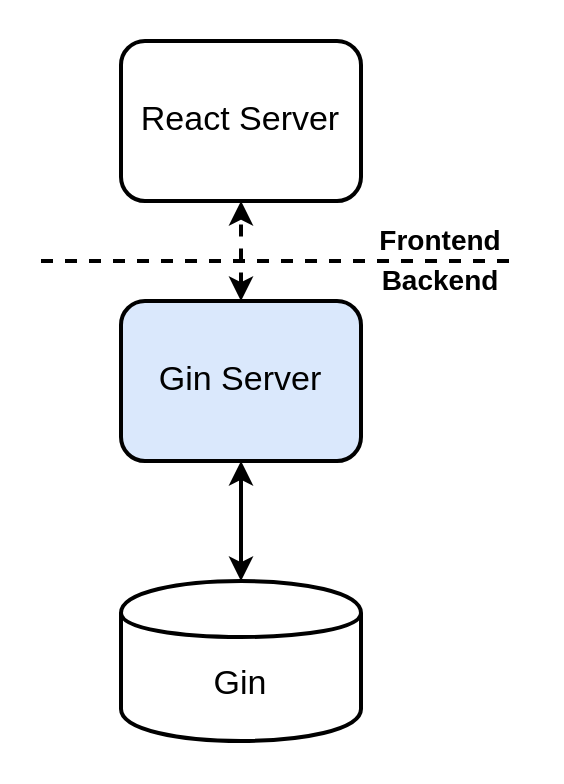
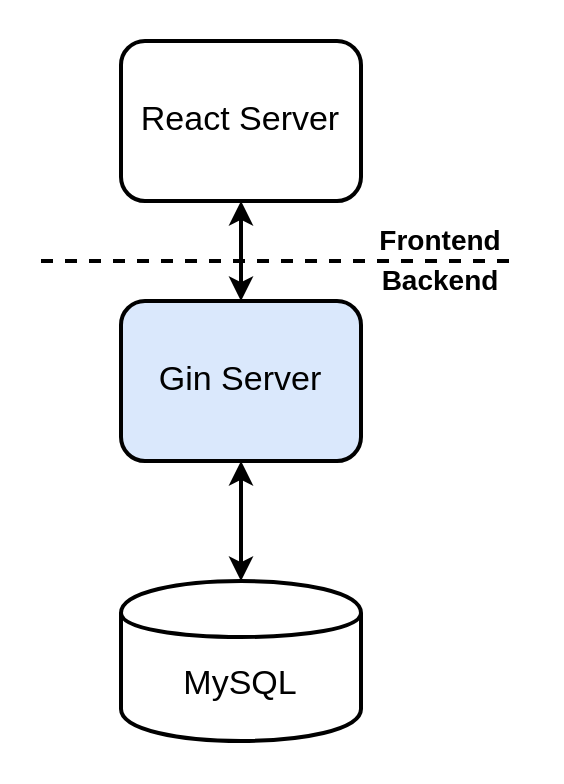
(241, 242) -> (241, 242)
(241, 685) -> (241, 685)
